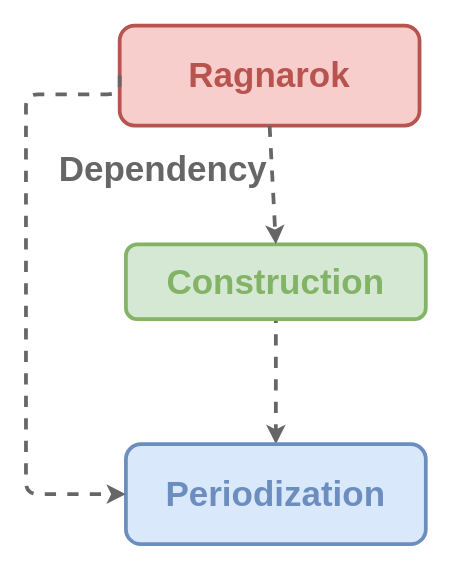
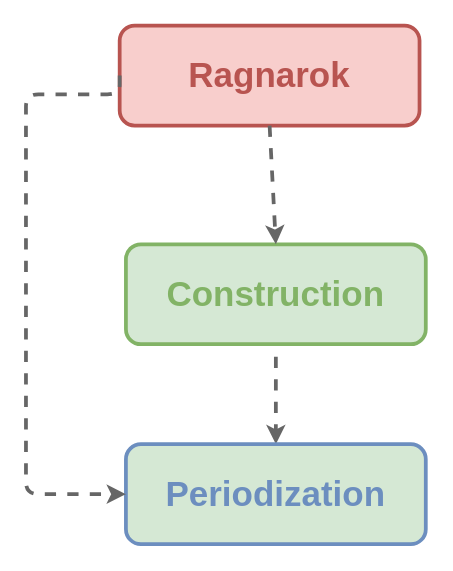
(163, 169) -> none
(276, 282) -> (276, 294)
(276, 494) -> (276, 494)
